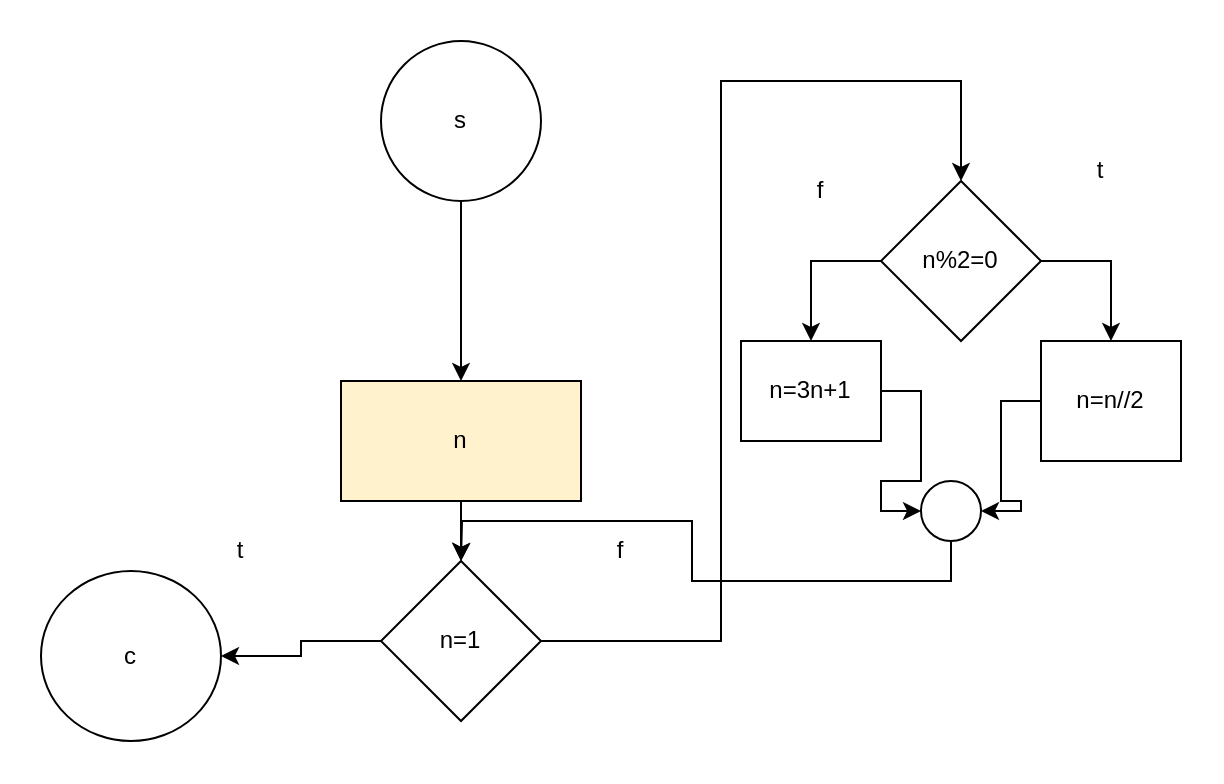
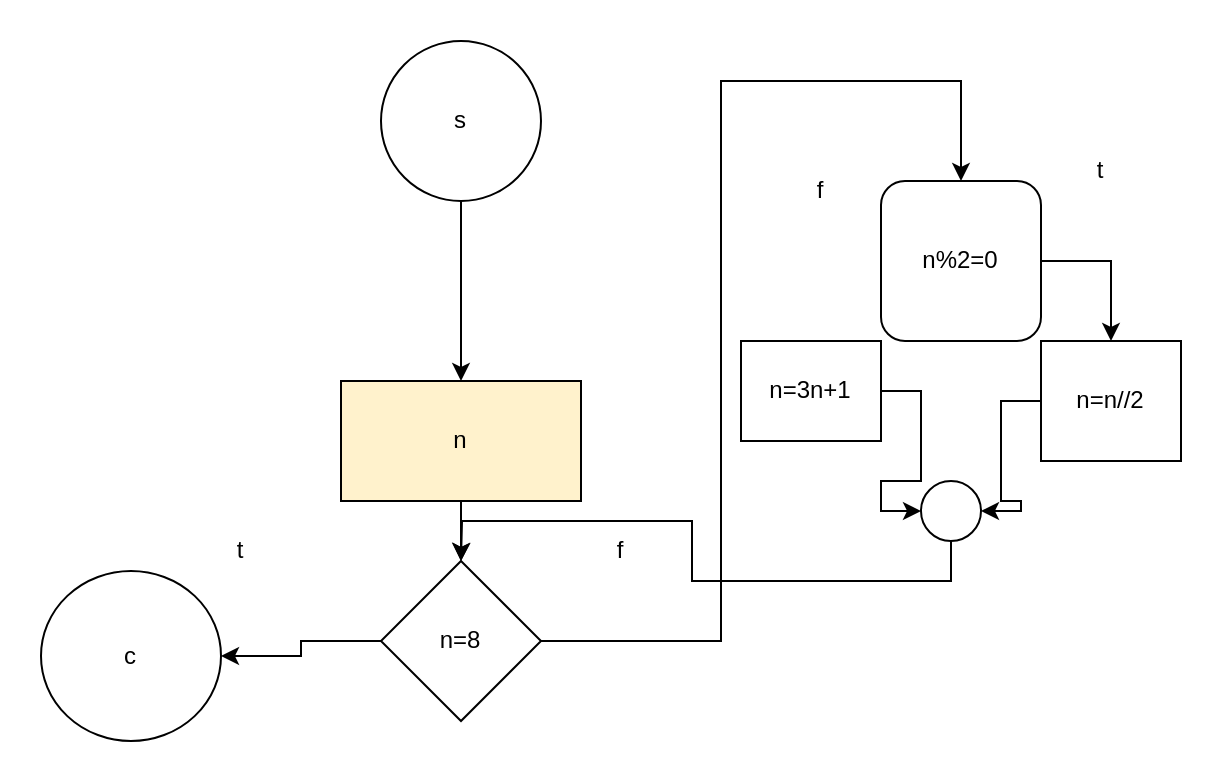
(813, 261) -> none
(961, 261) -> (961, 261)
(461, 641) -> (461, 641)
